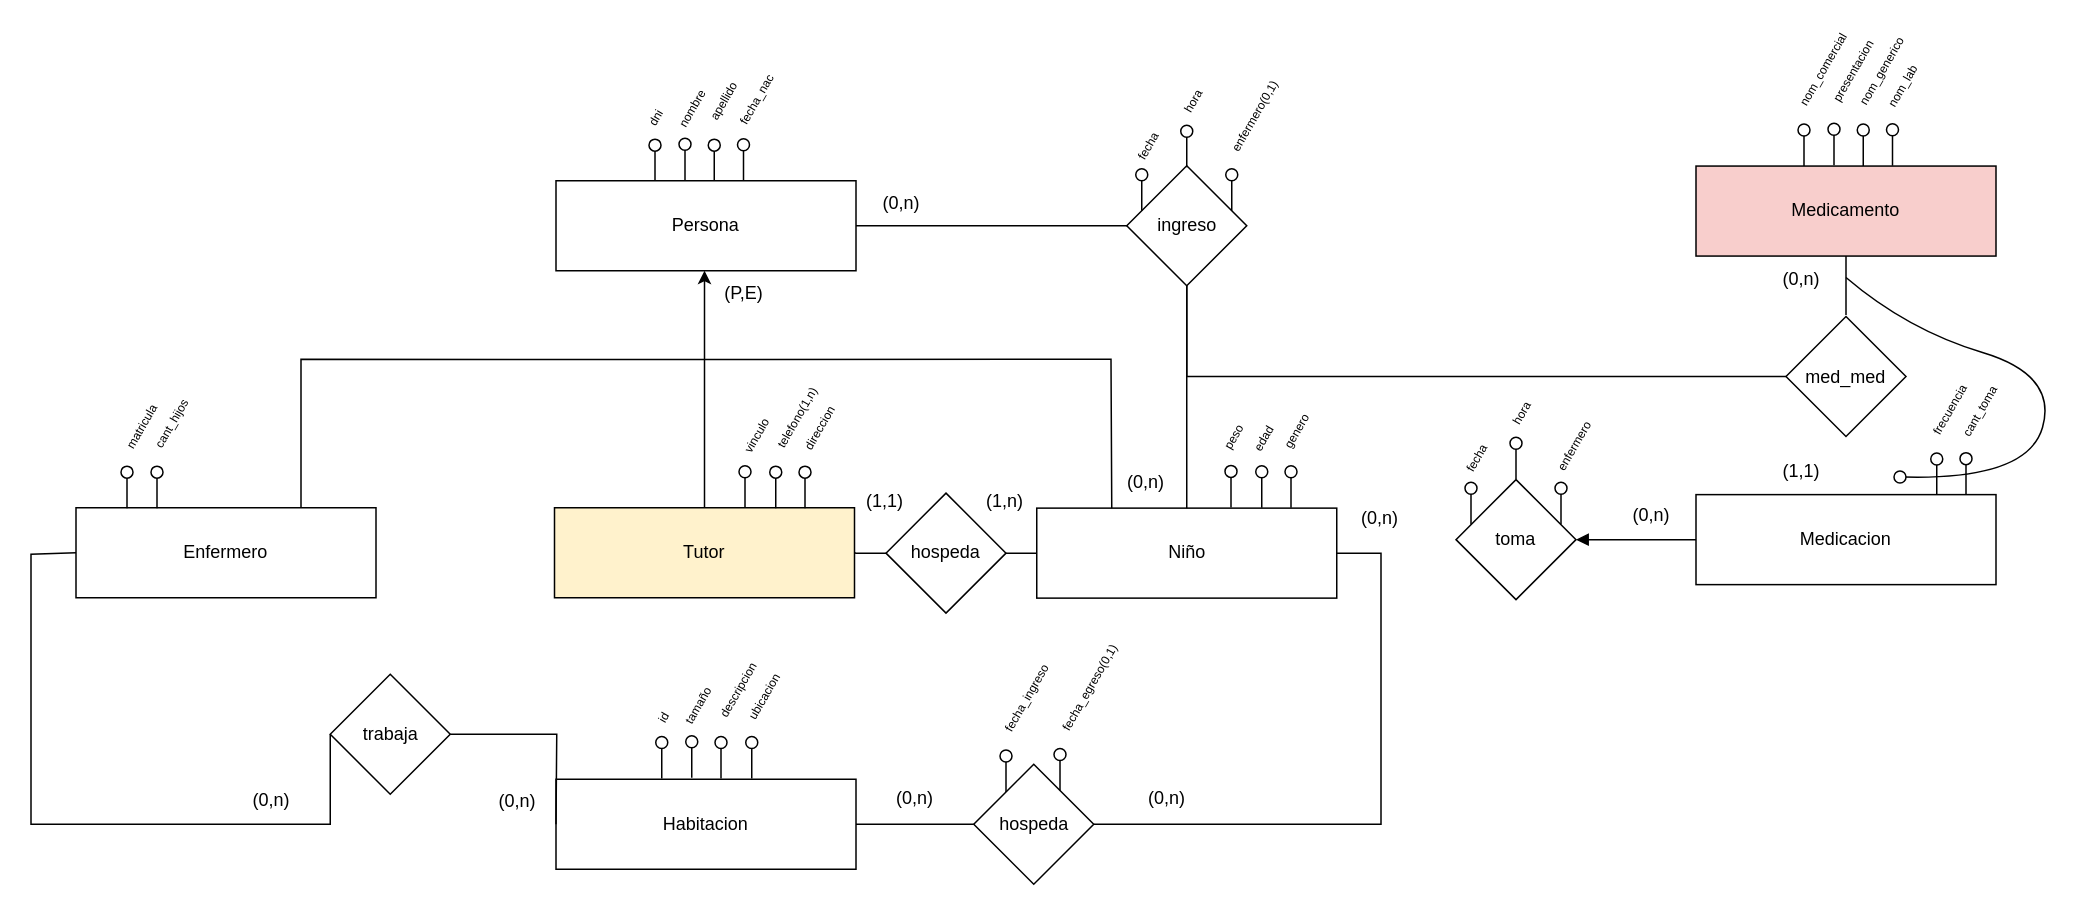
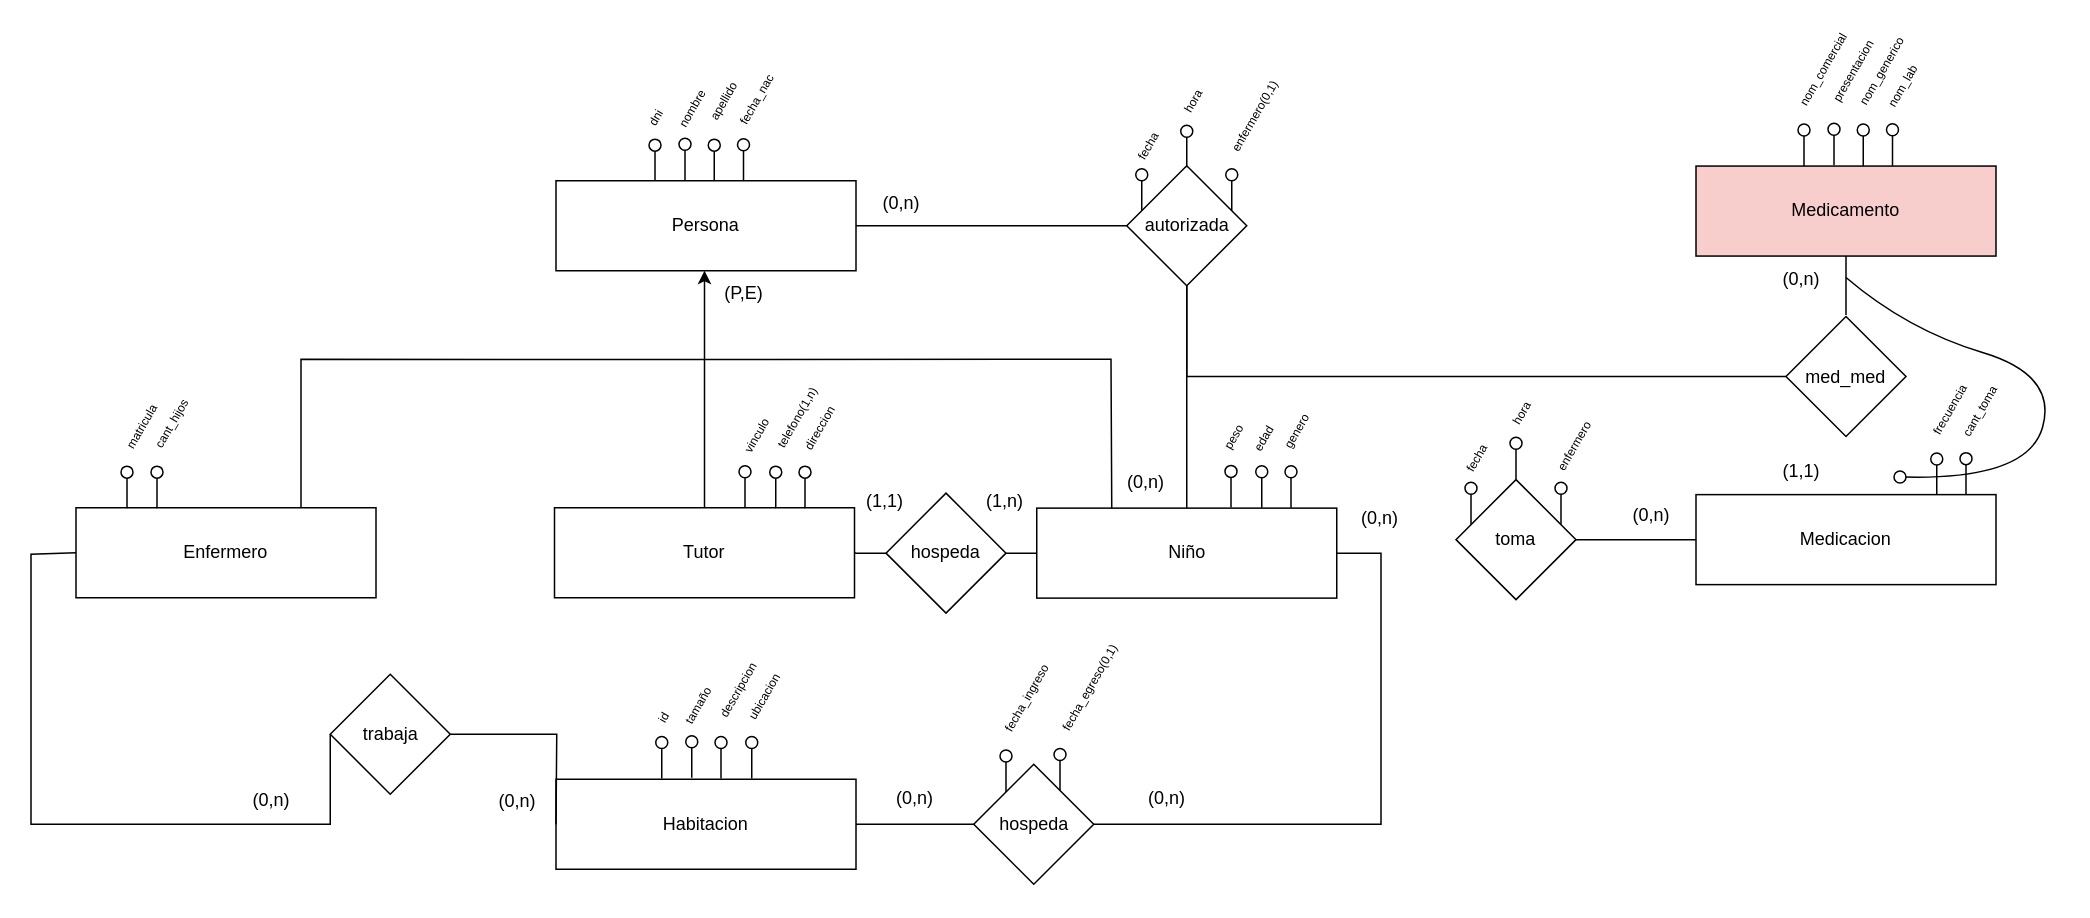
(1187, 226) -> (1187, 226)
(1589, 540) -> (1583, 540)
(704, 553) -> (704, 553)
